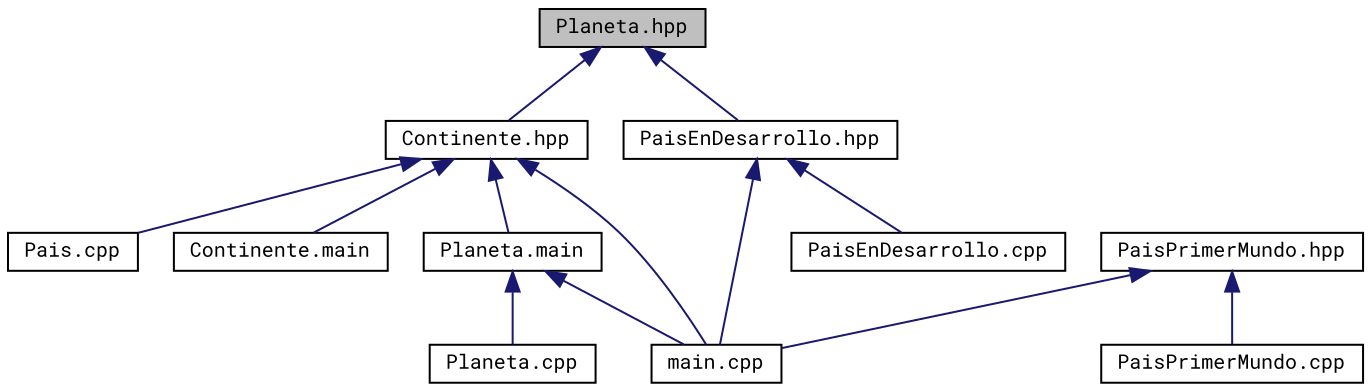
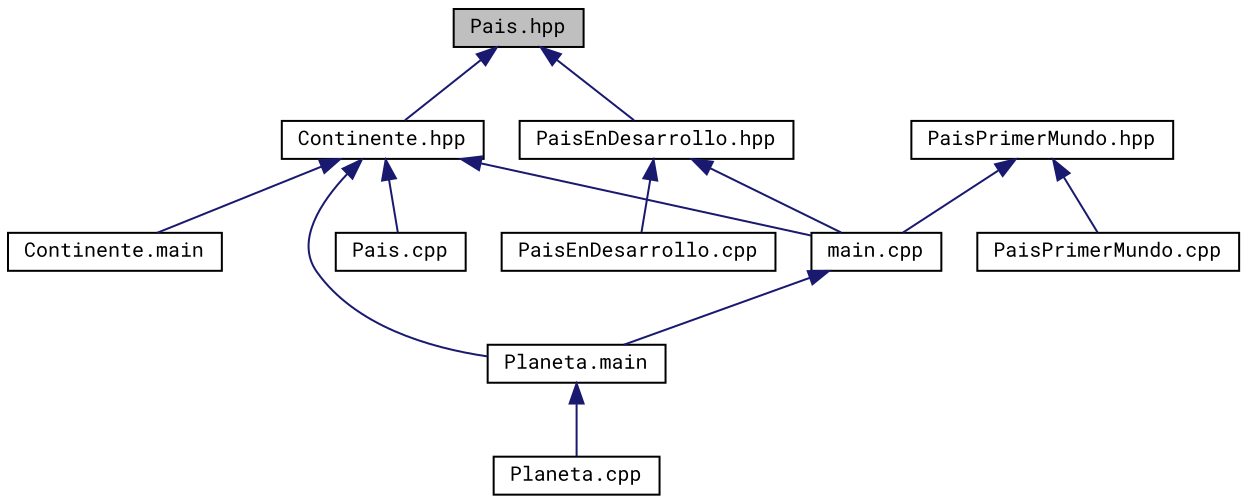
(623, 28) -> (519, 28)
(624, 313) -> (717, 311)
